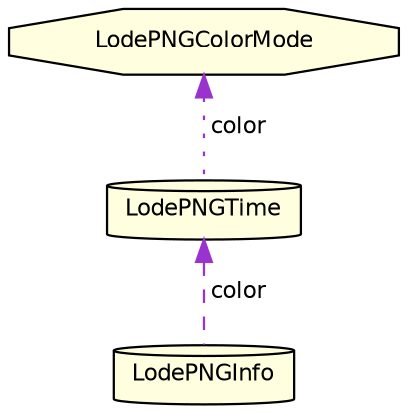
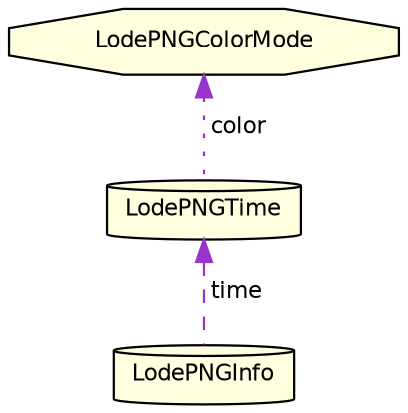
(236, 292) -> (233, 292)
